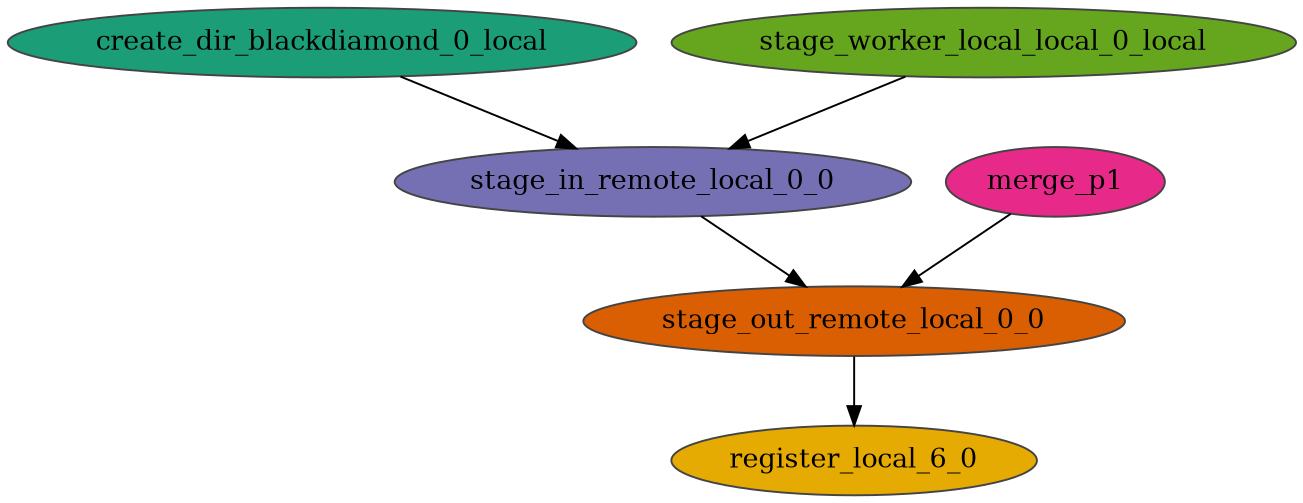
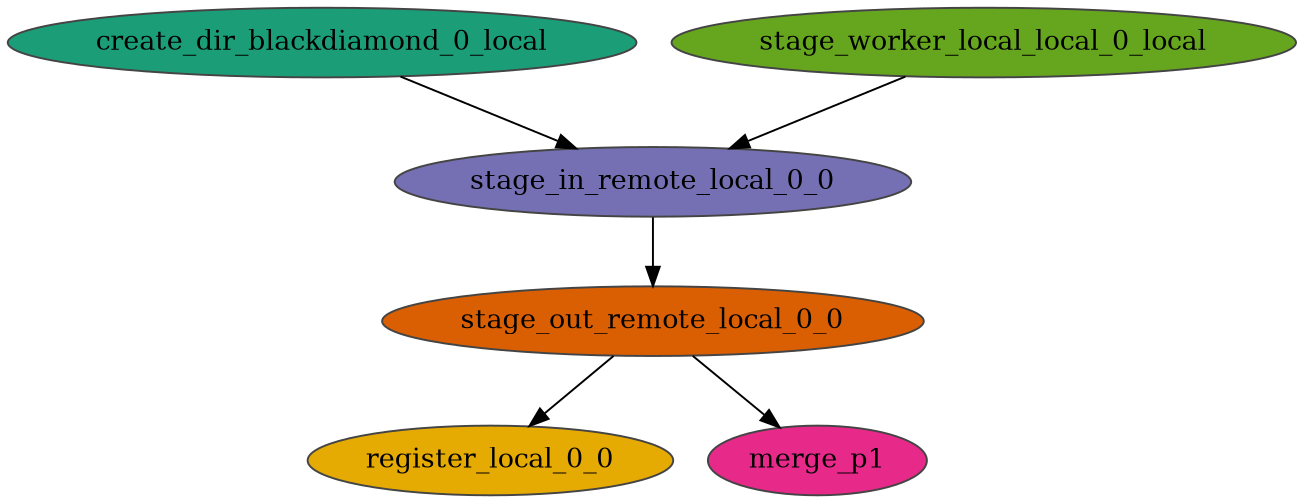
(965, 245) -> (728, 385)
(854, 460) -> (490, 460)
